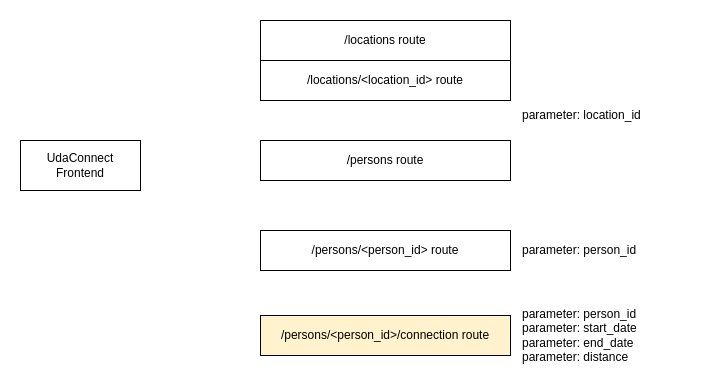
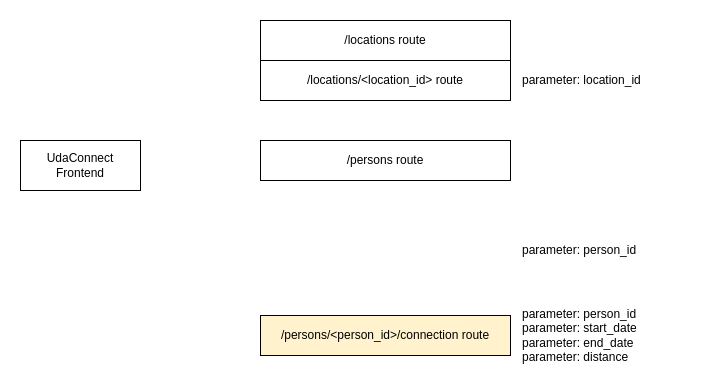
(611, 116) -> (611, 81)
(386, 251) -> none
